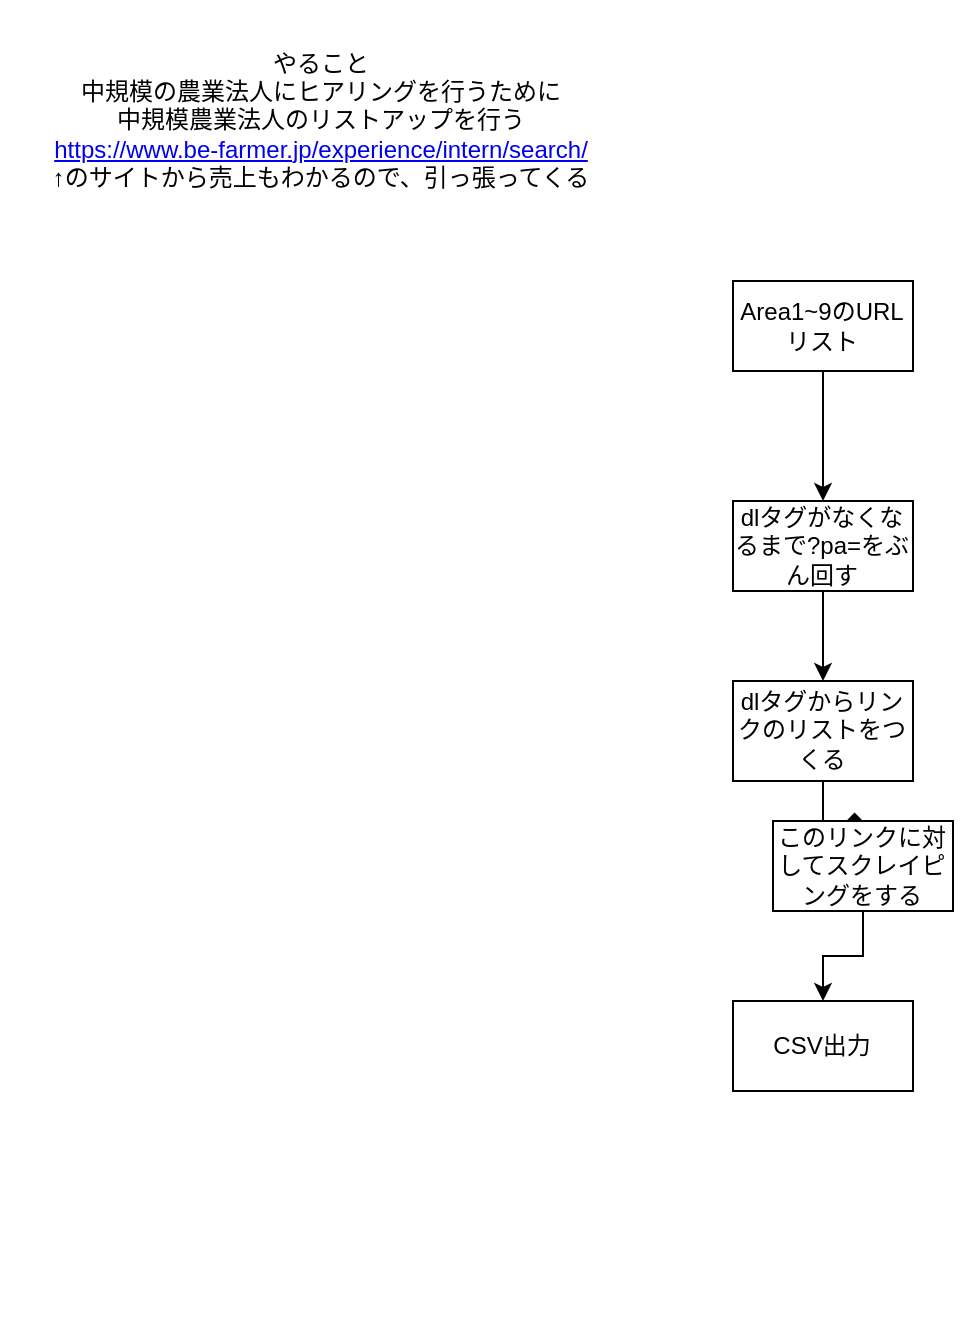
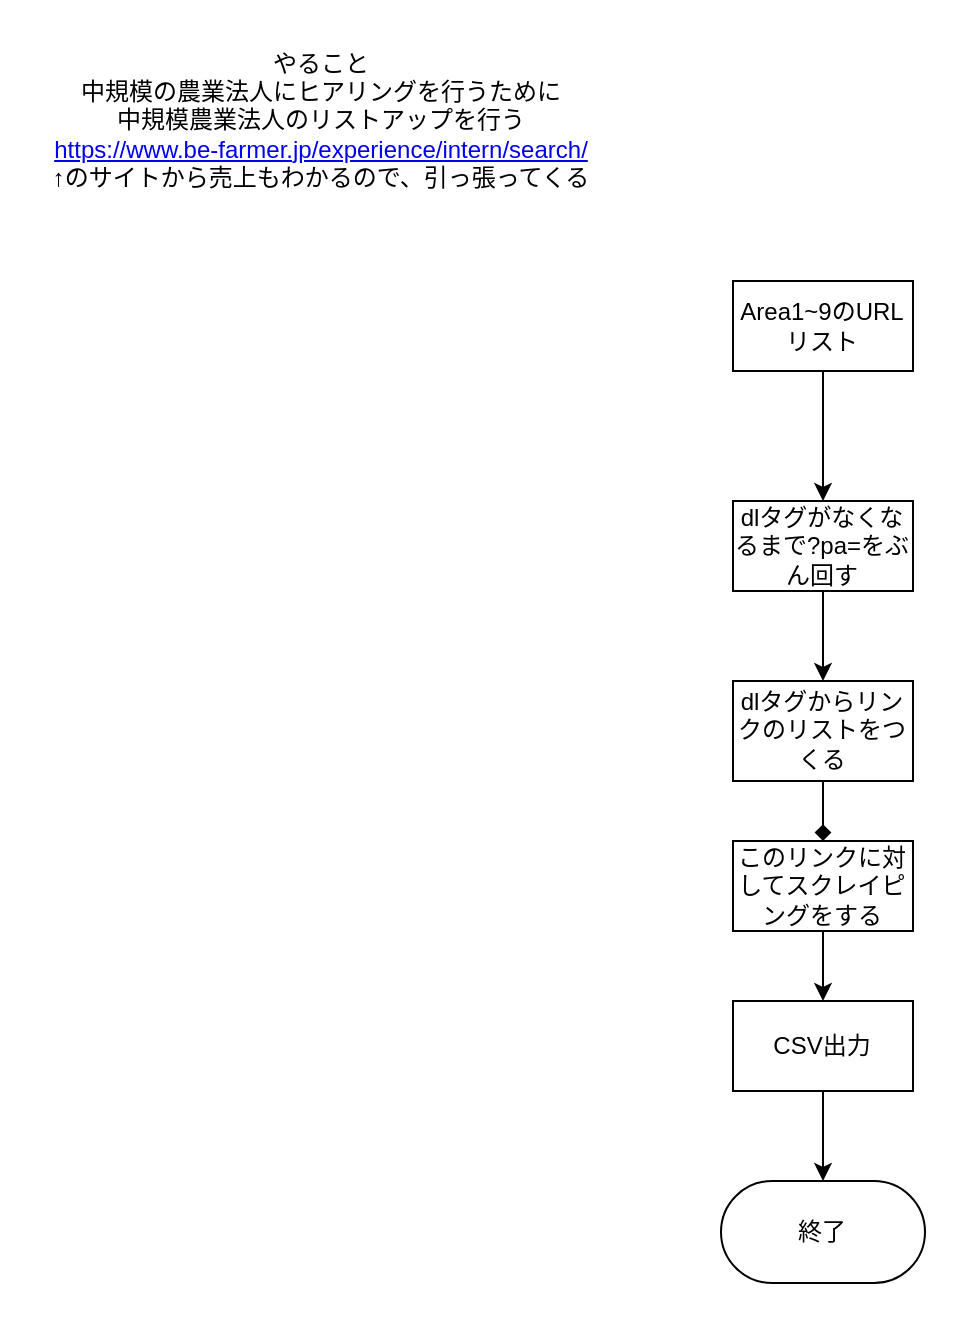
(863, 866) -> (823, 886)
none -> (823, 1129)
none -> (823, 1232)
